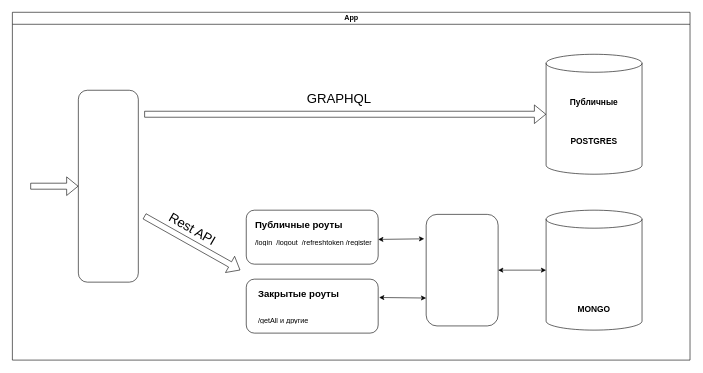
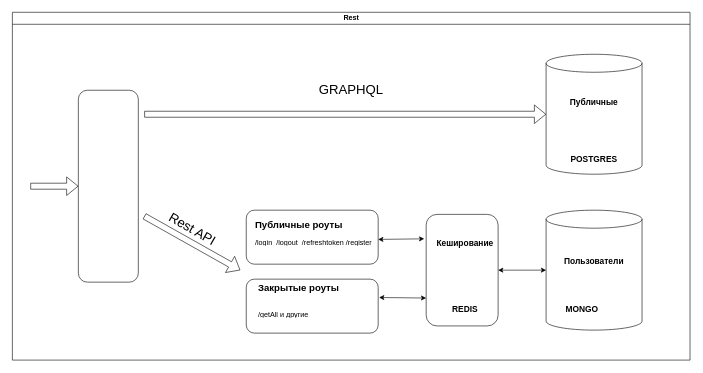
(352, 18) -> (352, 18)
(339, 99) -> (351, 90)
(594, 141) -> (594, 159)
none -> (465, 243)
none -> (594, 261)
(312, 306) -> (312, 300)
none -> (465, 309)
(594, 309) -> (582, 309)
